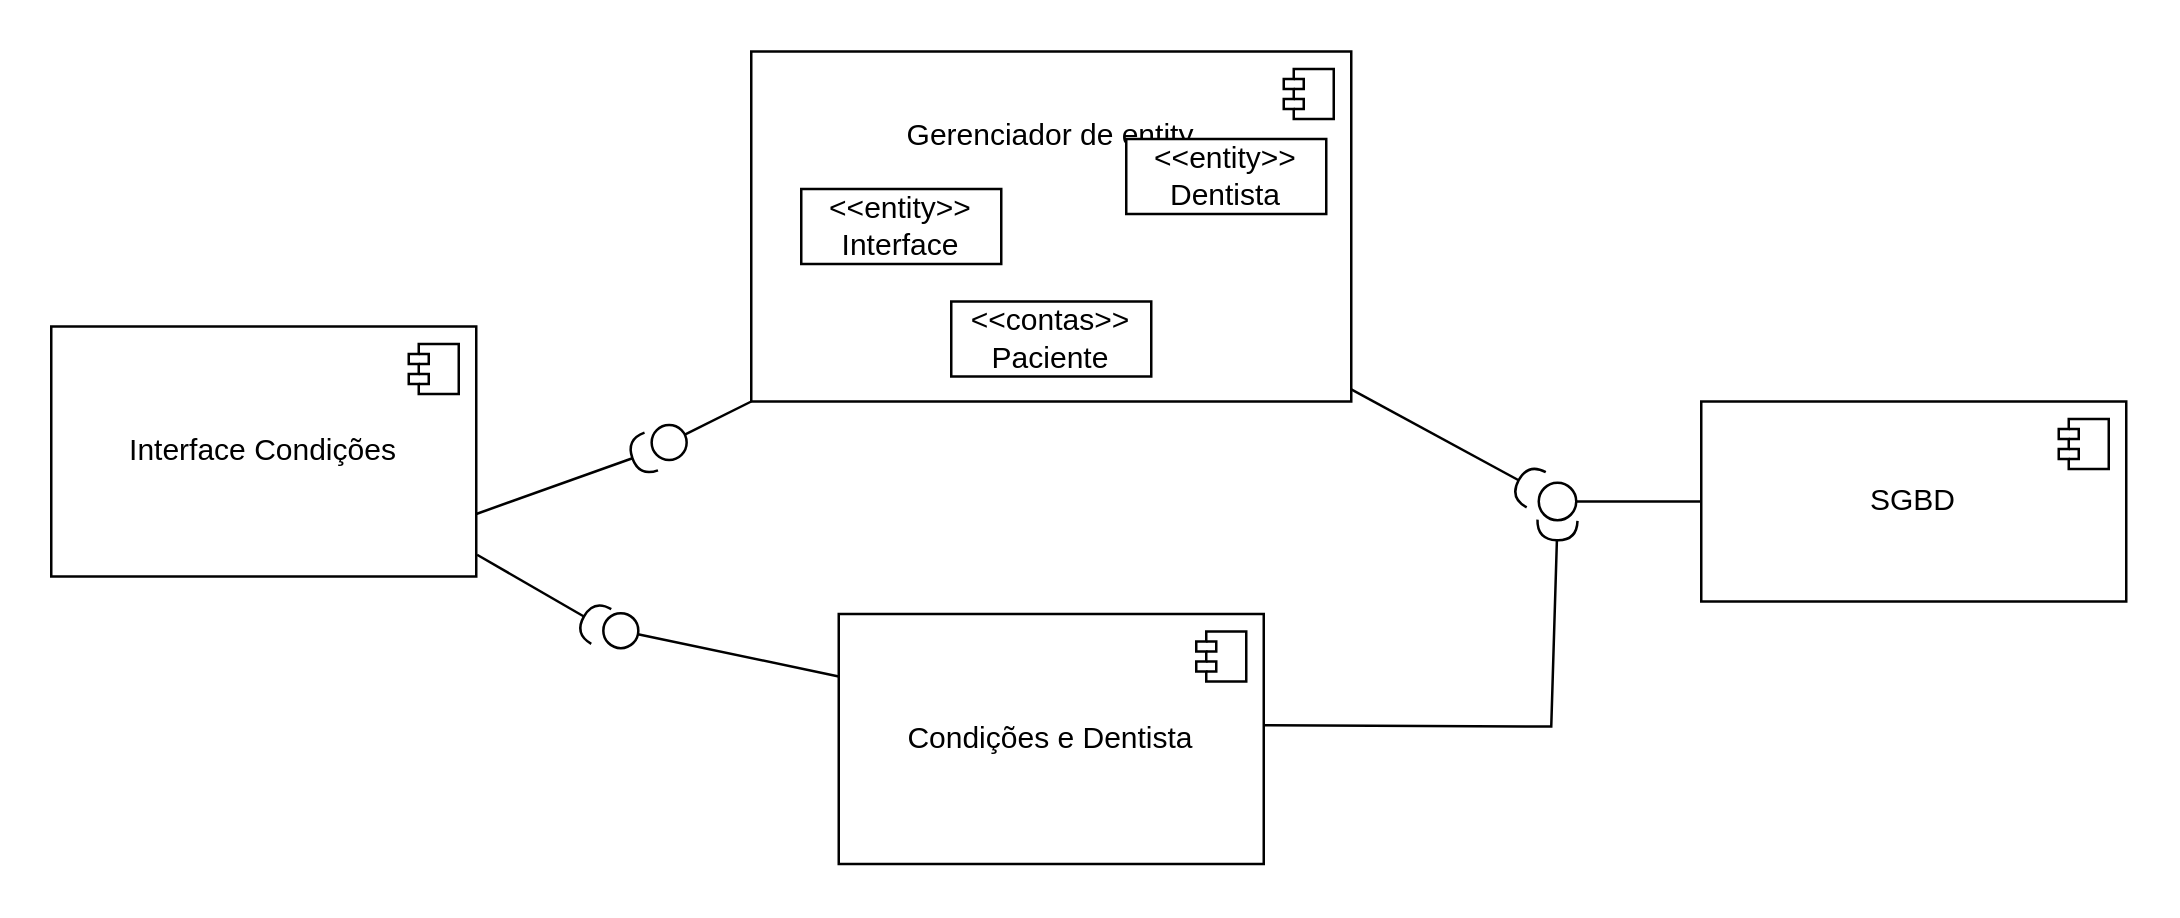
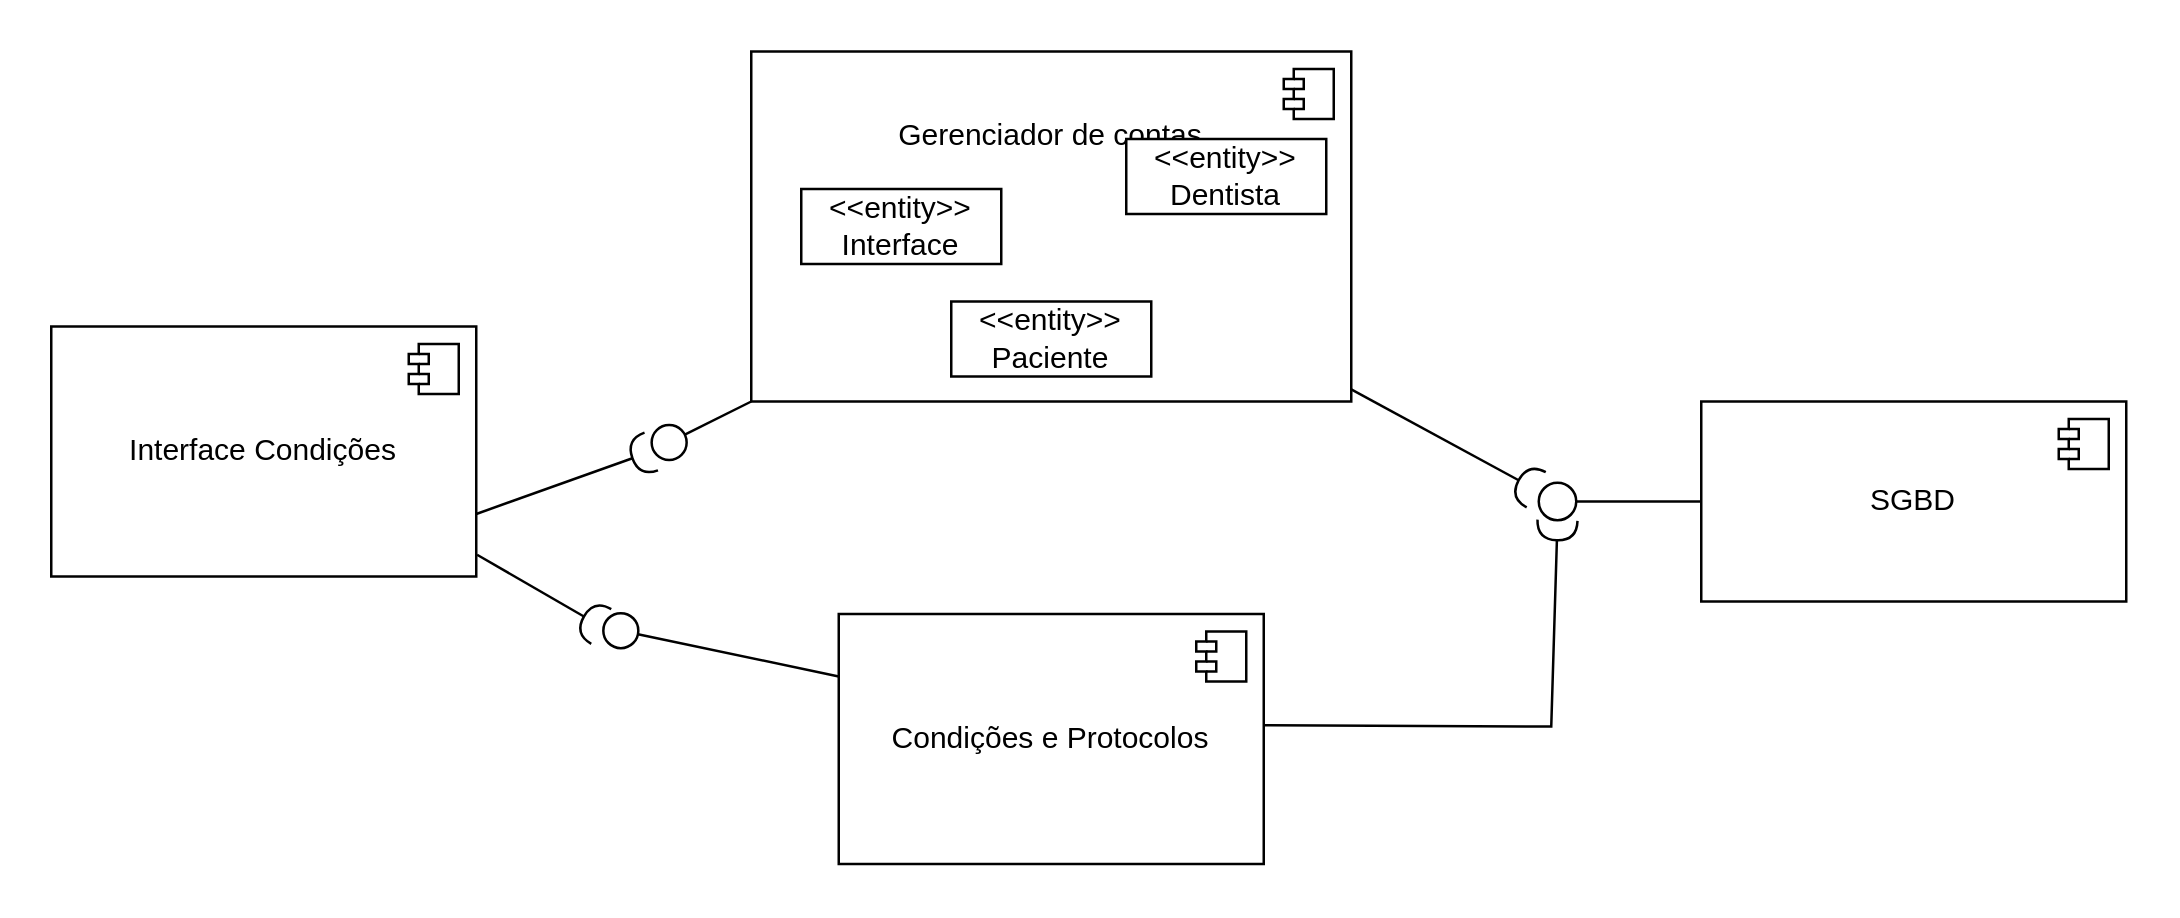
(1051, 226) -> (1051, 226)
(1051, 339) -> (1051, 339)
(1051, 739) -> (1051, 739)
